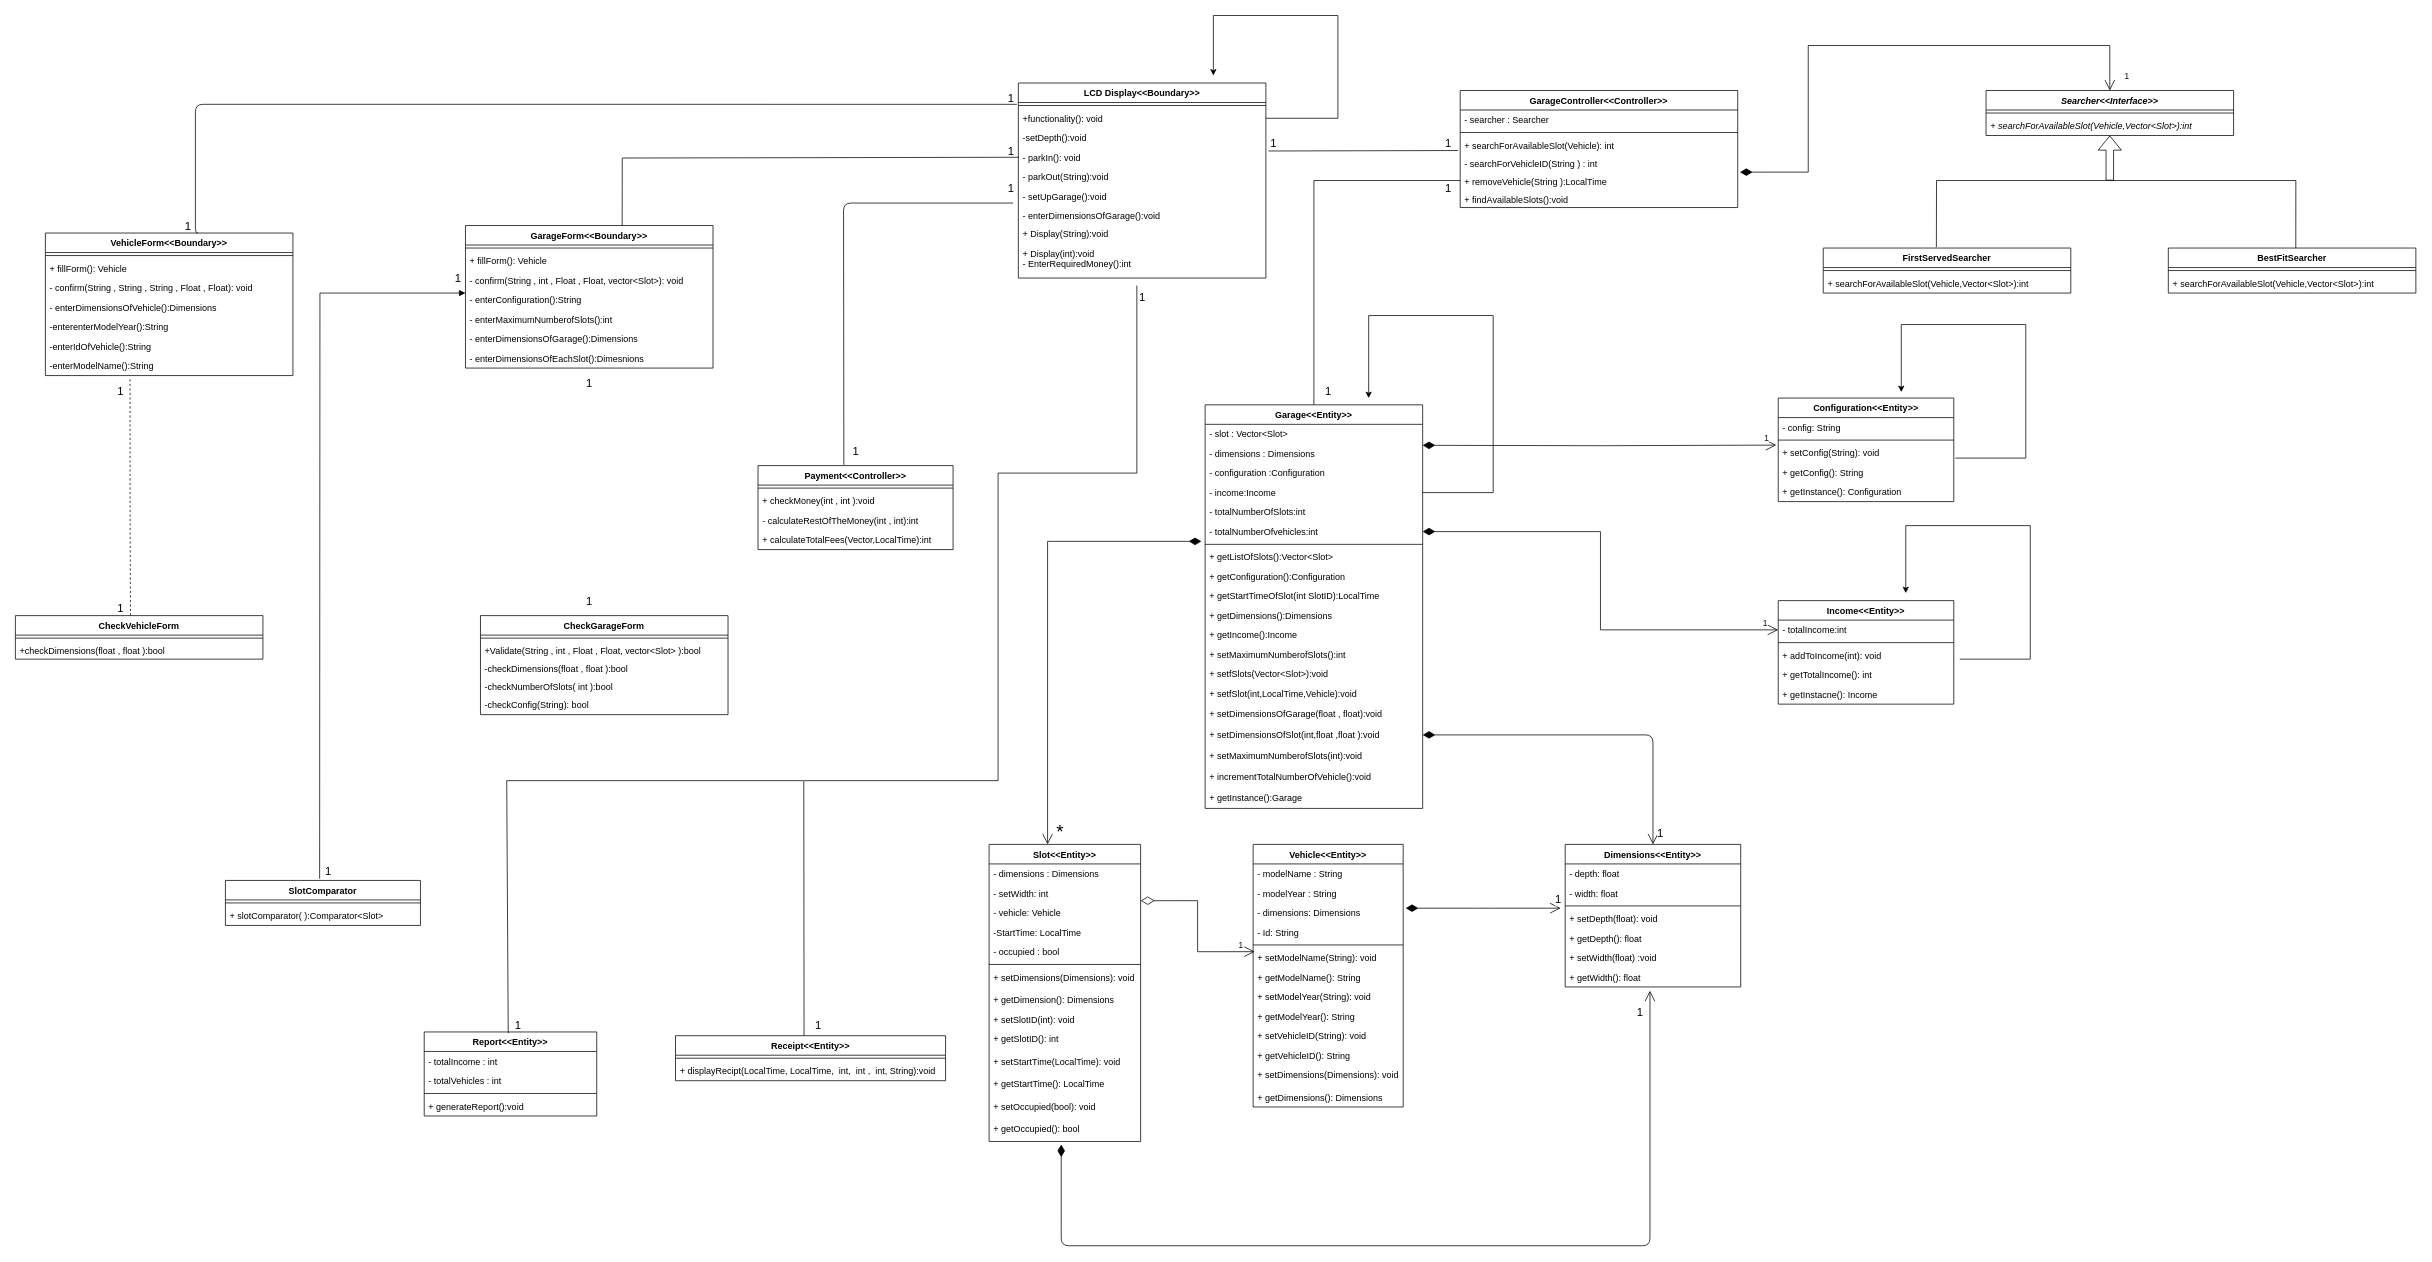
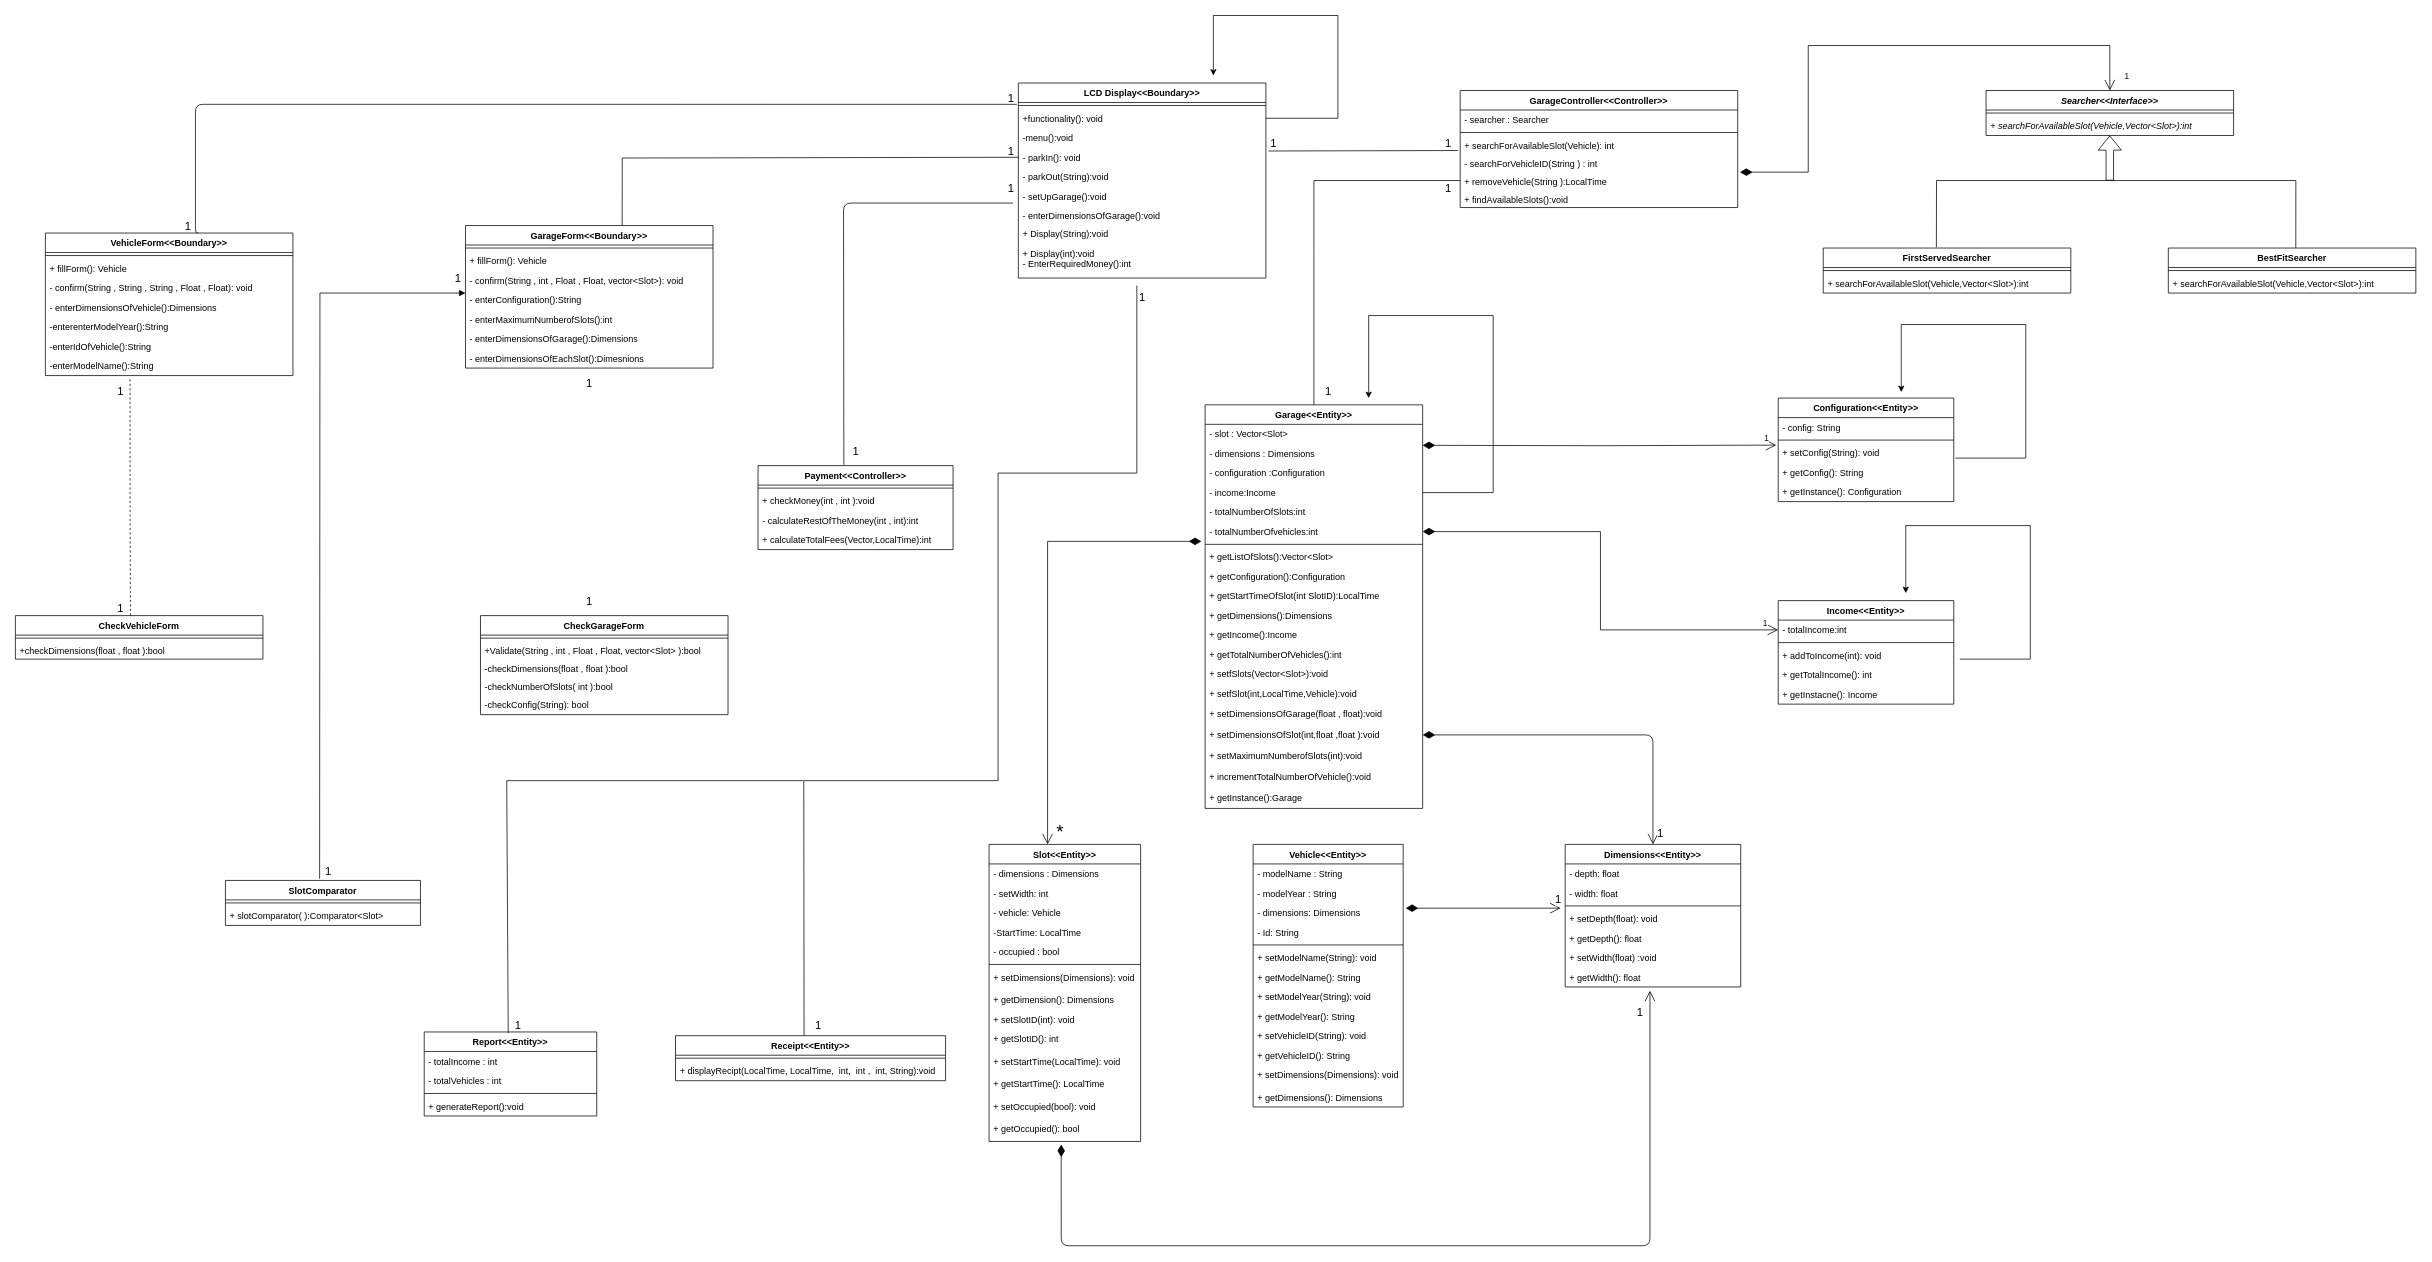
(1060, 138) -> (1050, 138)
(1281, 655) -> (1283, 655)
(1197, 930) -> none
